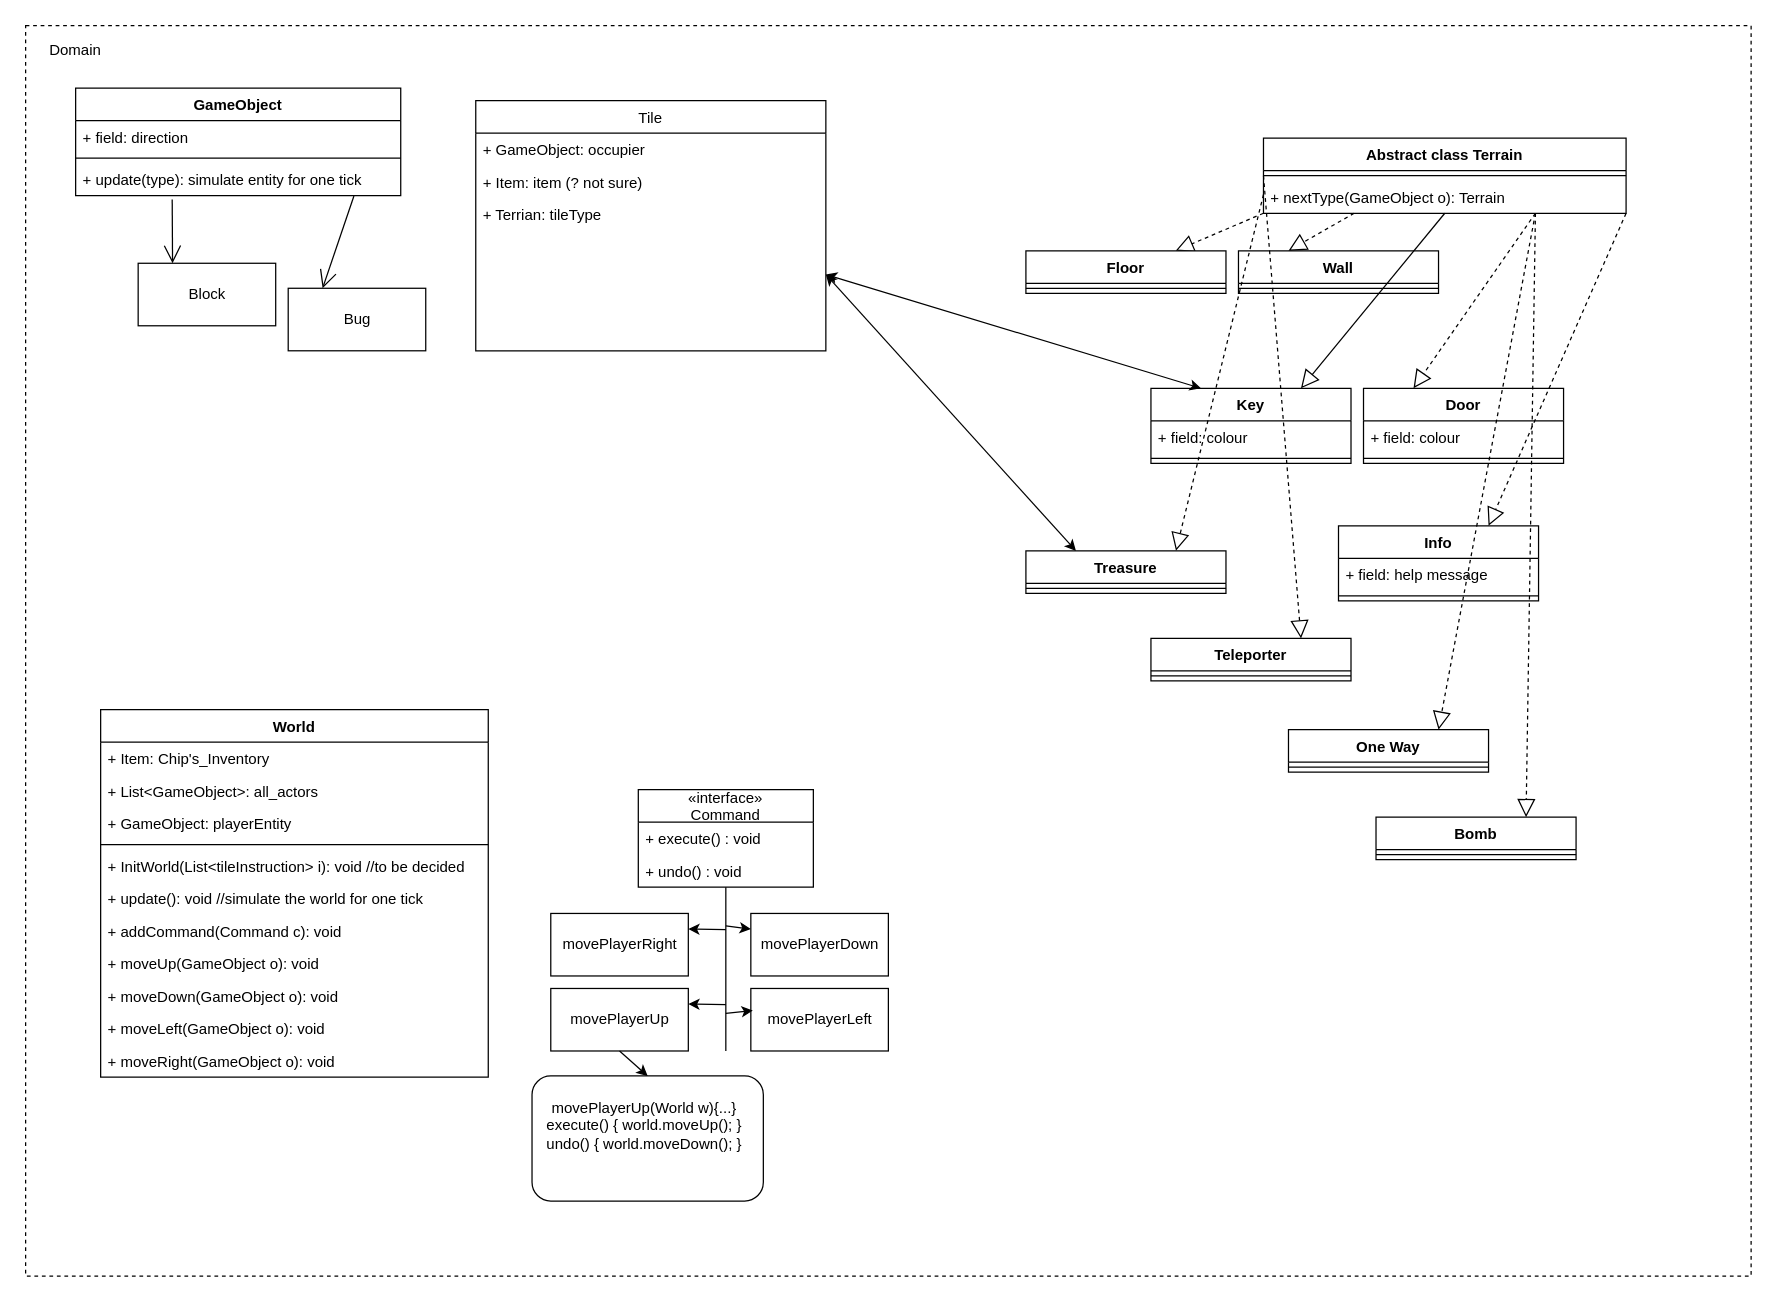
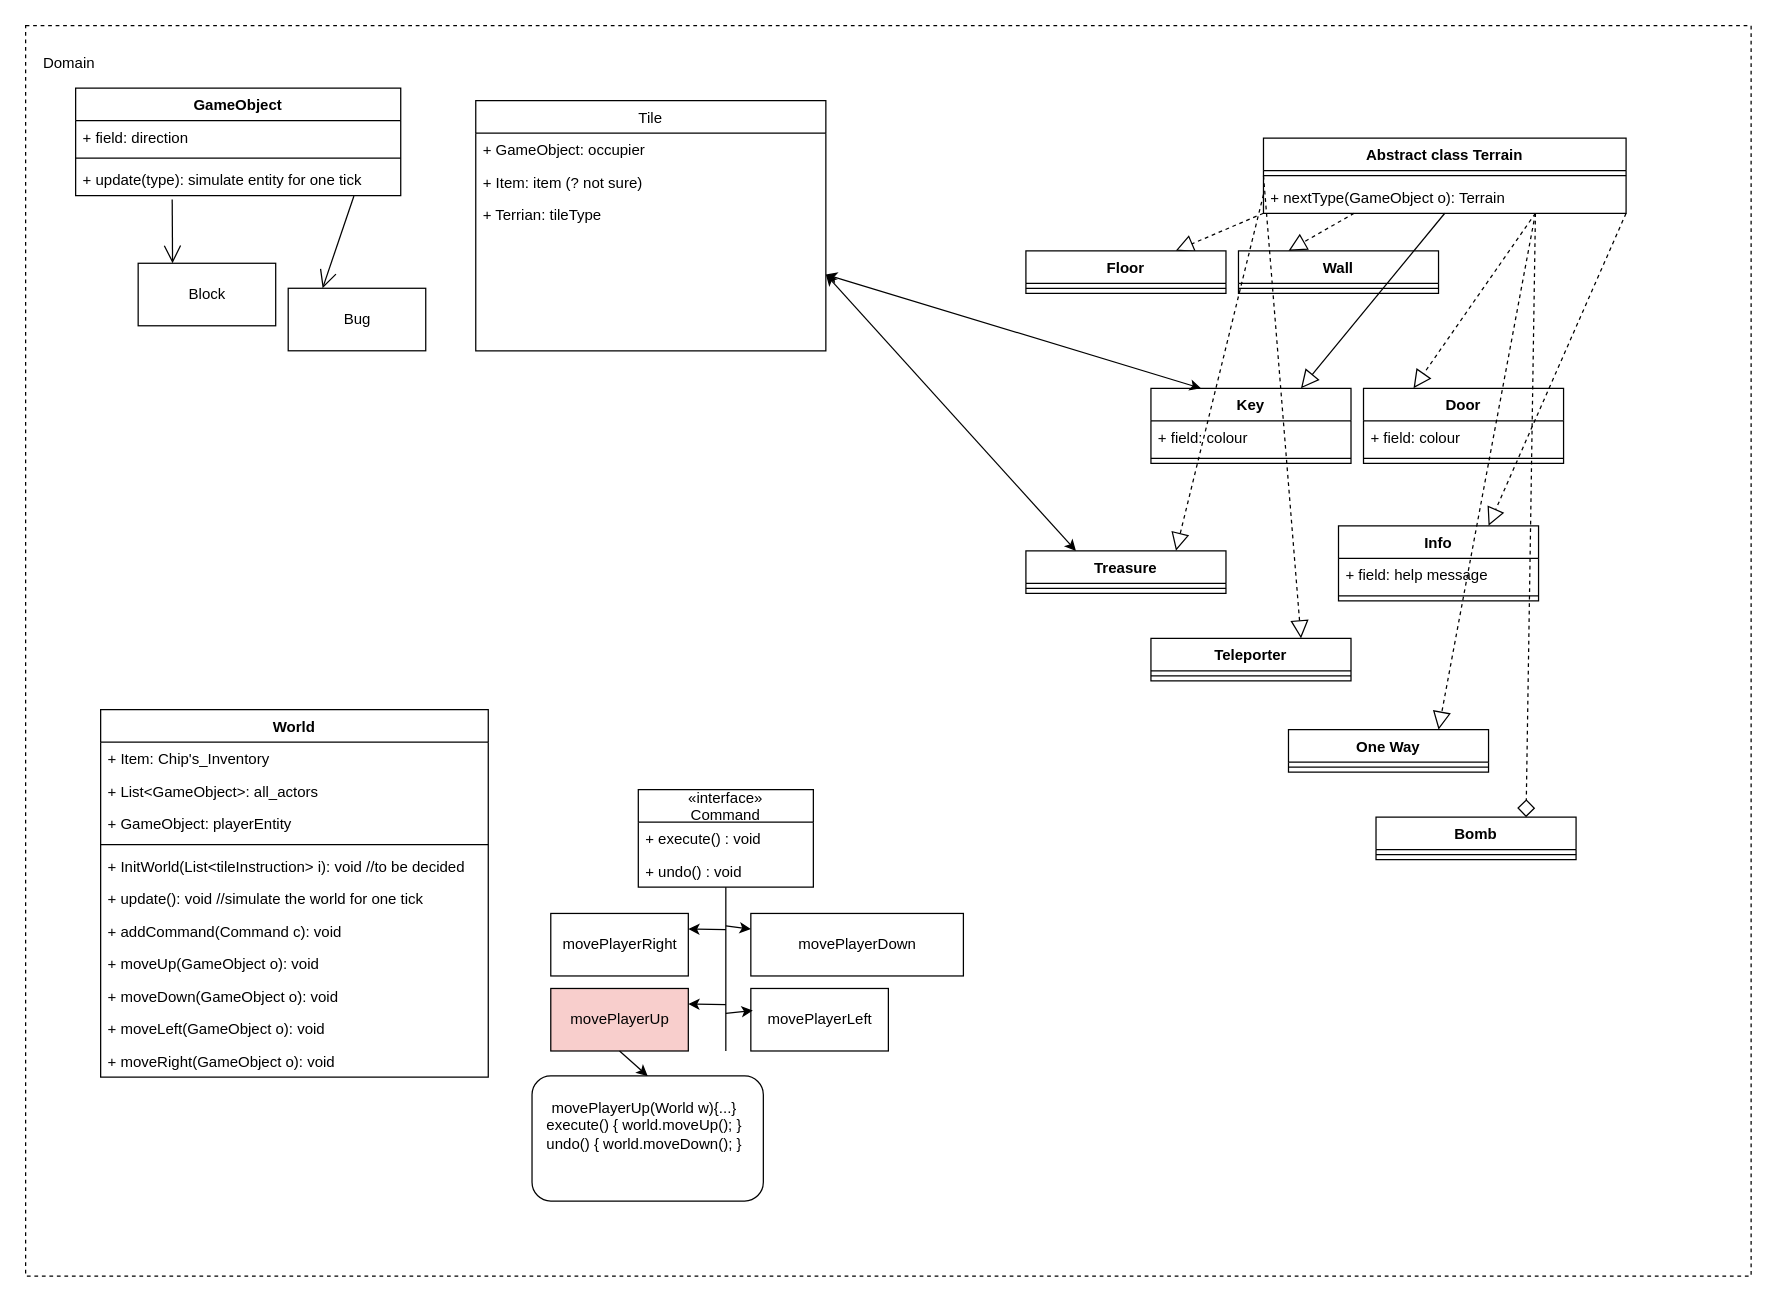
(76, 51) -> (69, 63)
(1526, 798) -> (1526, 798)
(819, 944) -> (857, 944)
(619, 1019) -> (619, 1019)
